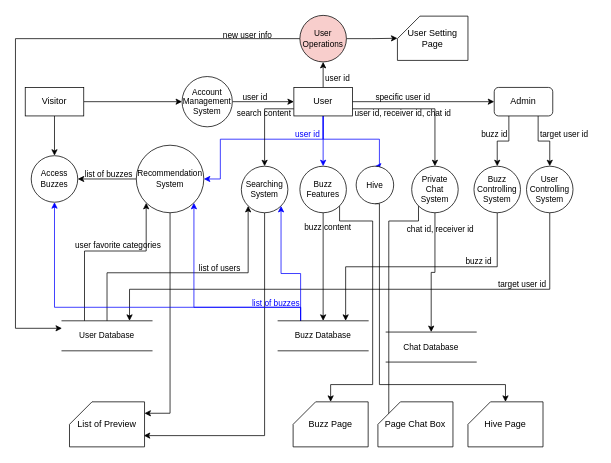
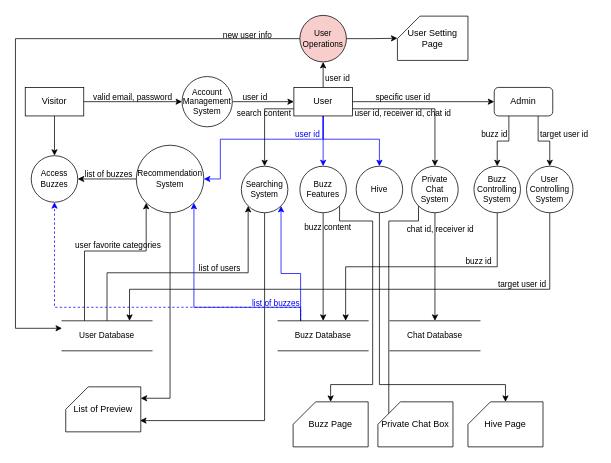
none -> (132, 97)
(375, 185) -> (379, 189)
(73, 307) -> (73, 307)
(431, 347) -> (435, 336)
(107, 424) -> (103, 409)
(415, 424) -> (415, 424)
